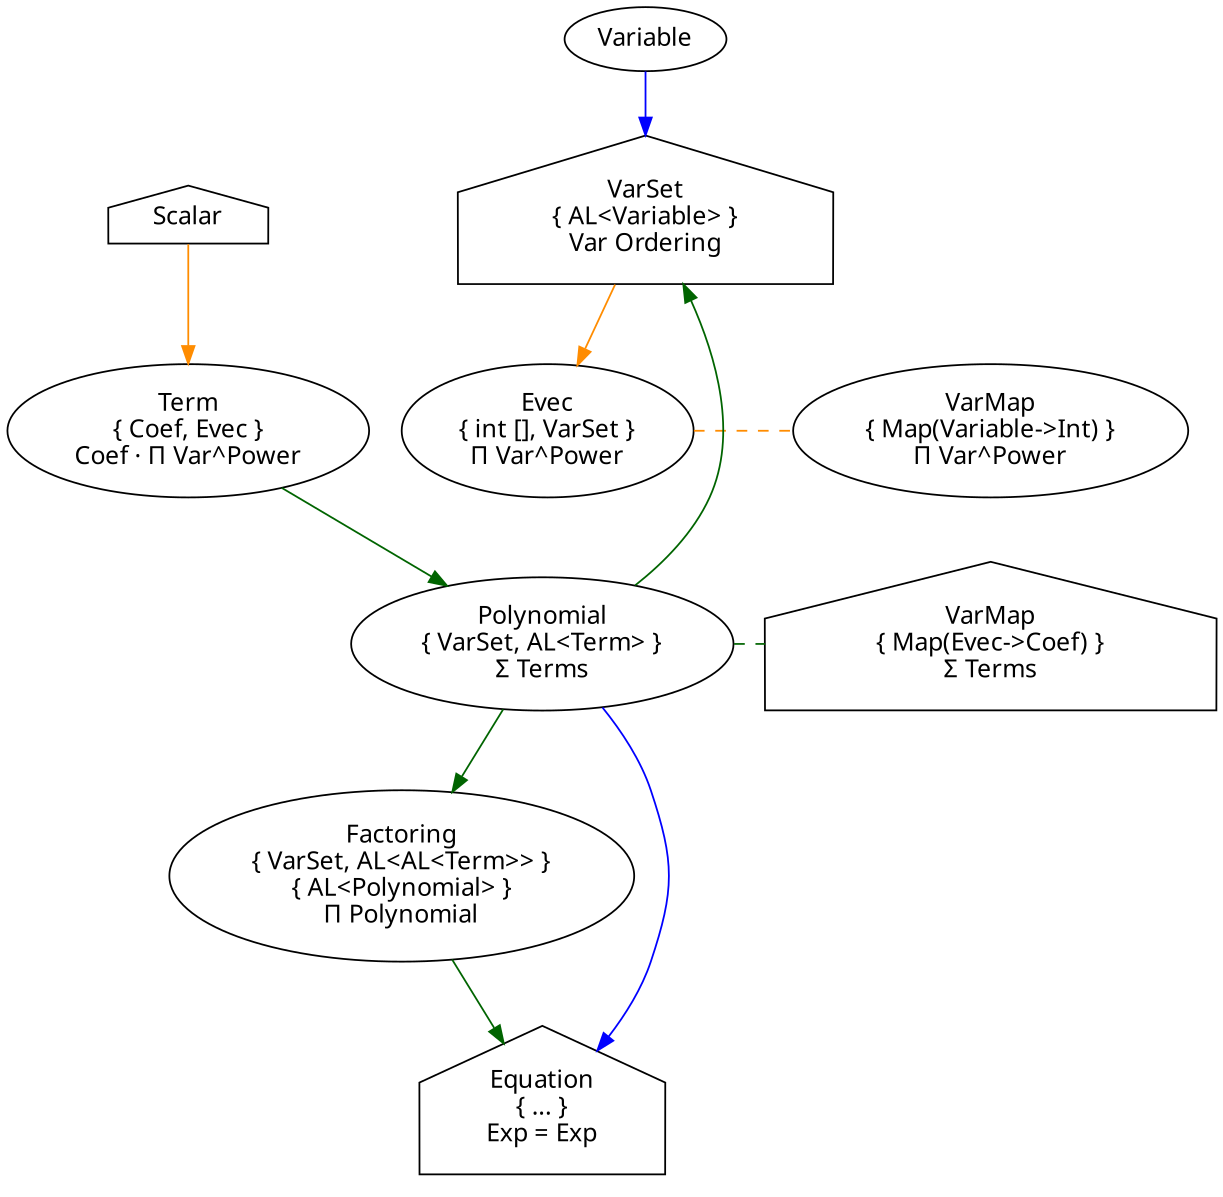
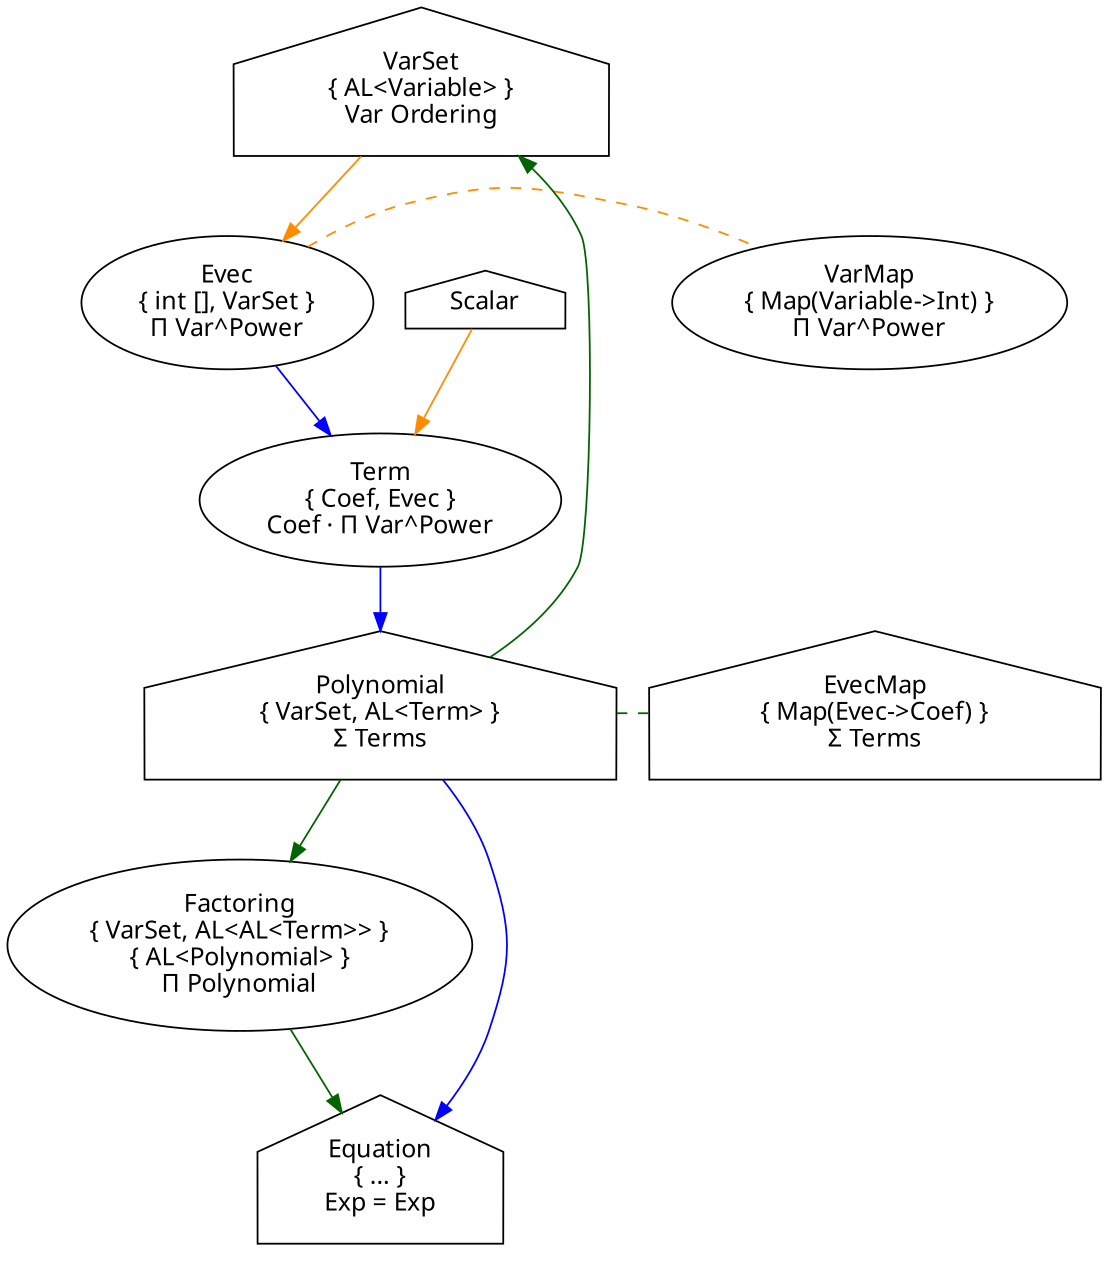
(646, 39) -> none
none -> (298, 393)
(357, 532) -> (380, 590)
(542, 644) -> (380, 713)
(991, 644) -> (875, 713)
